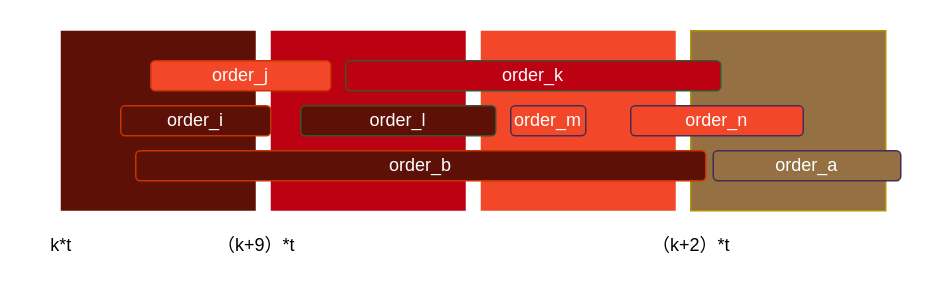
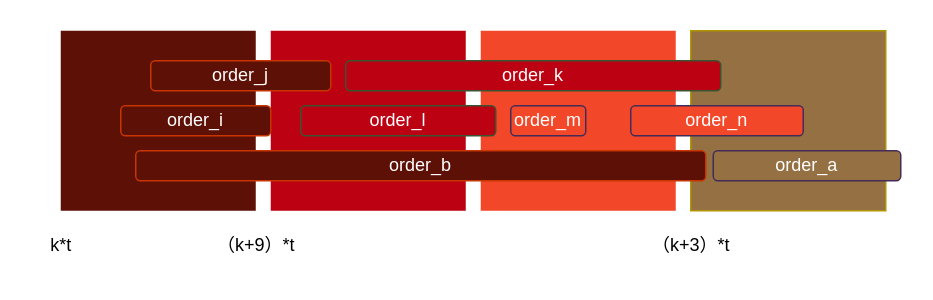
(241, 76) -> (241, 76)
(398, 121) -> (398, 121)
(692, 245) -> (692, 245)
